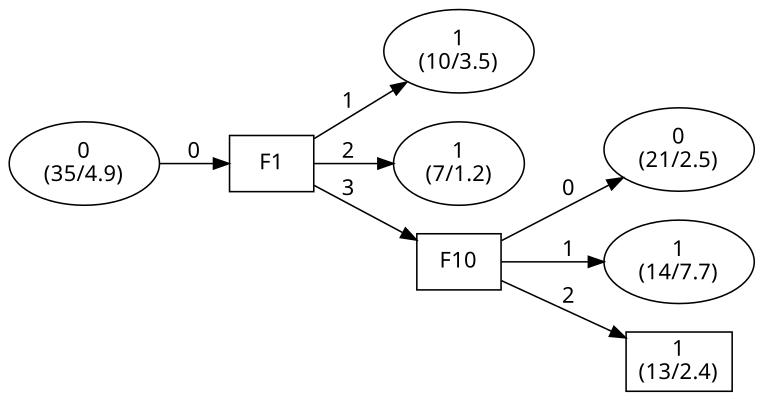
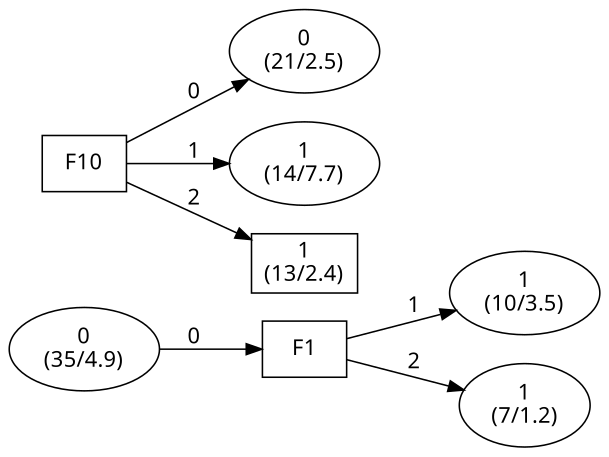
(358, 209) -> none
